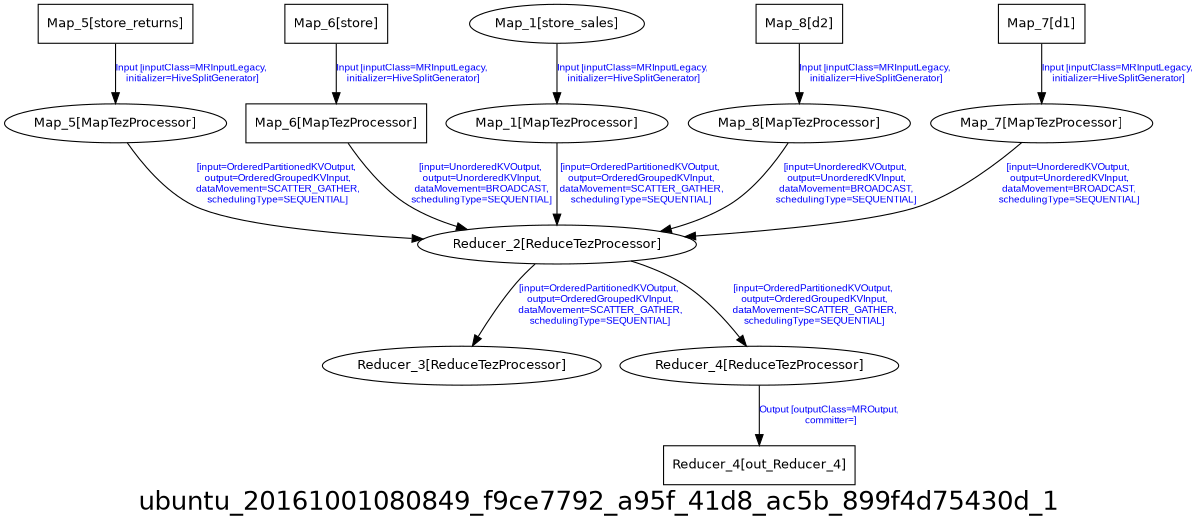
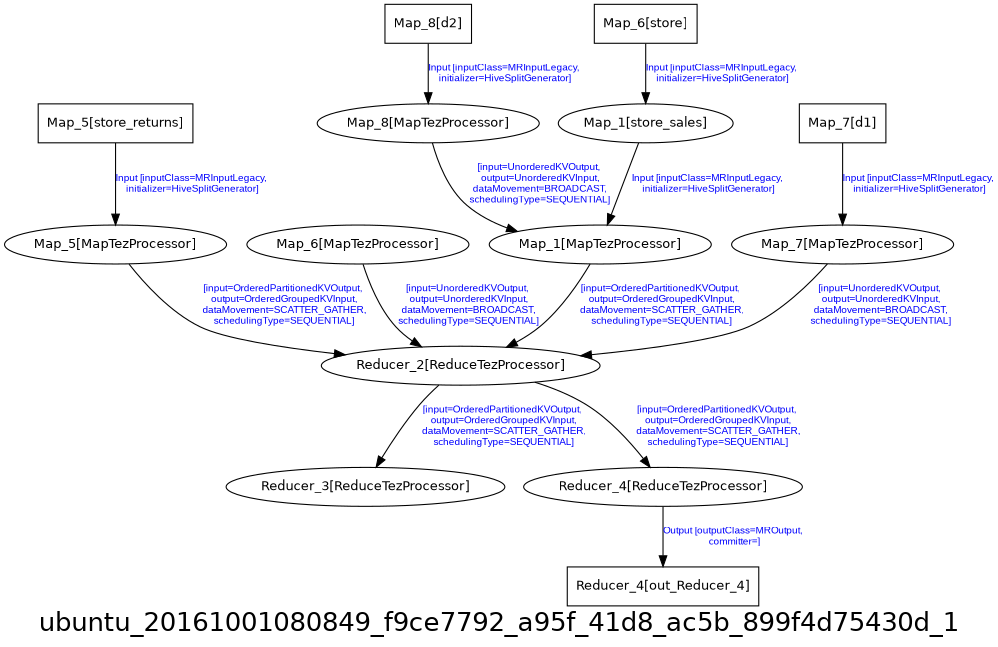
(336, 68) -> (646, 68)
(336, 123) -> (358, 245)
(739, 198) -> (458, 196)
